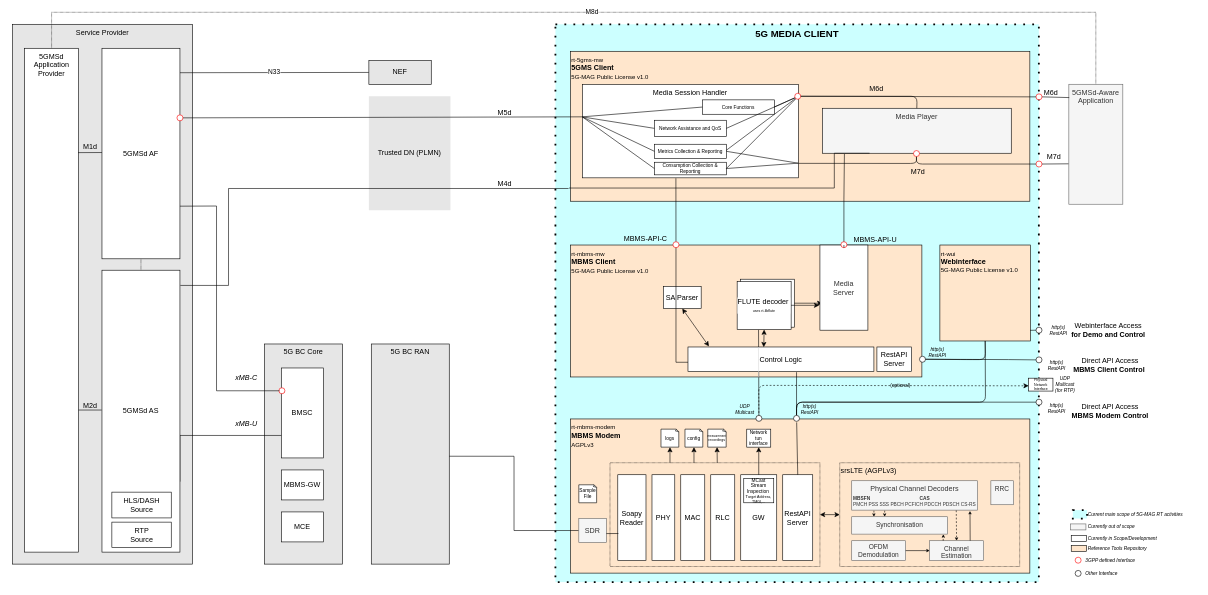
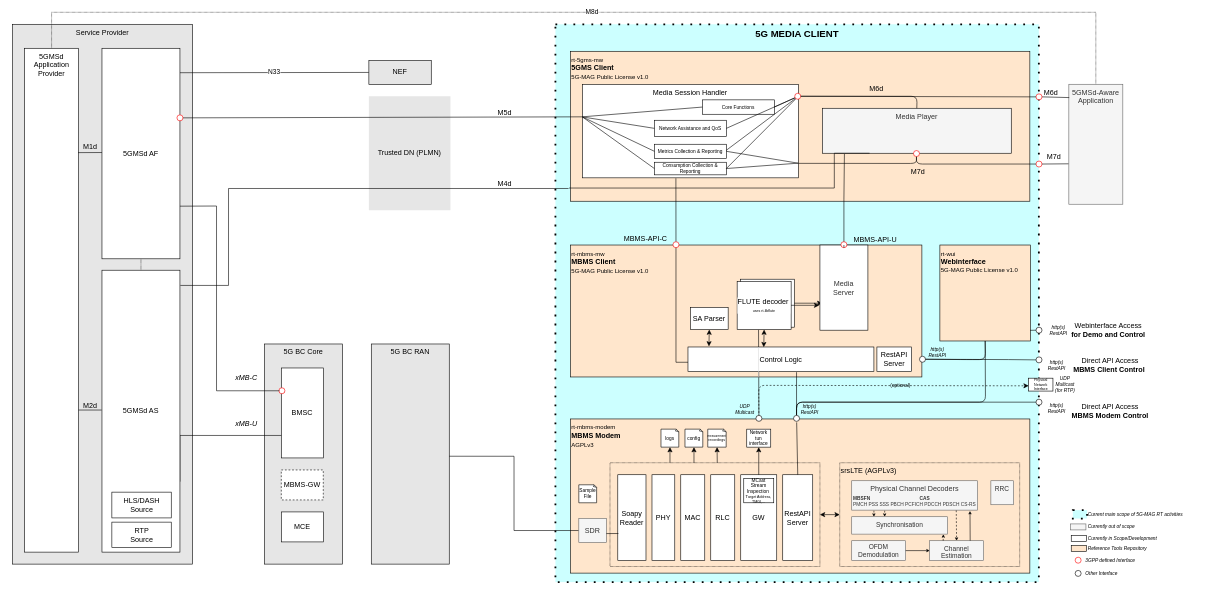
(682, 298) -> (709, 319)
(302, 485) -> (302, 485)
